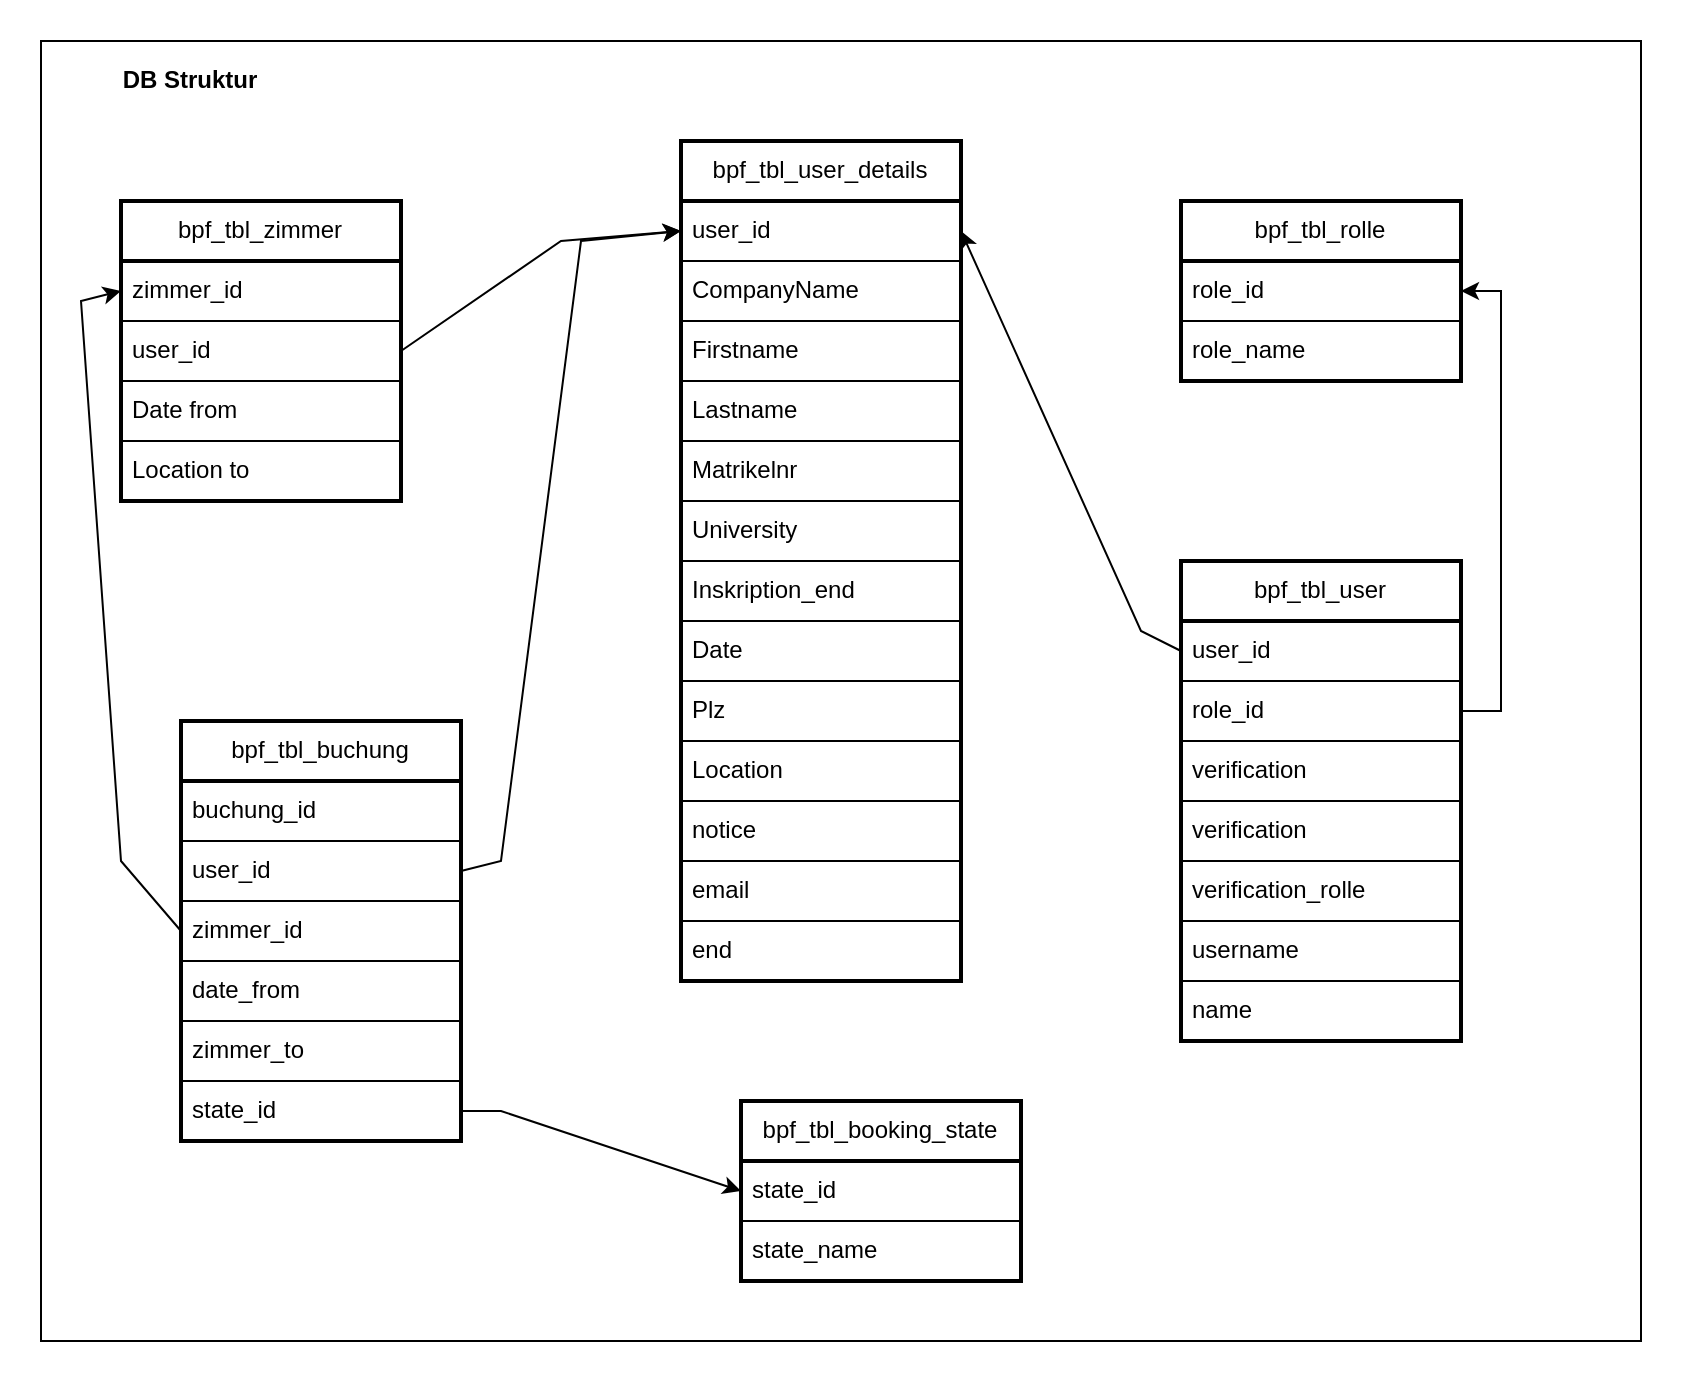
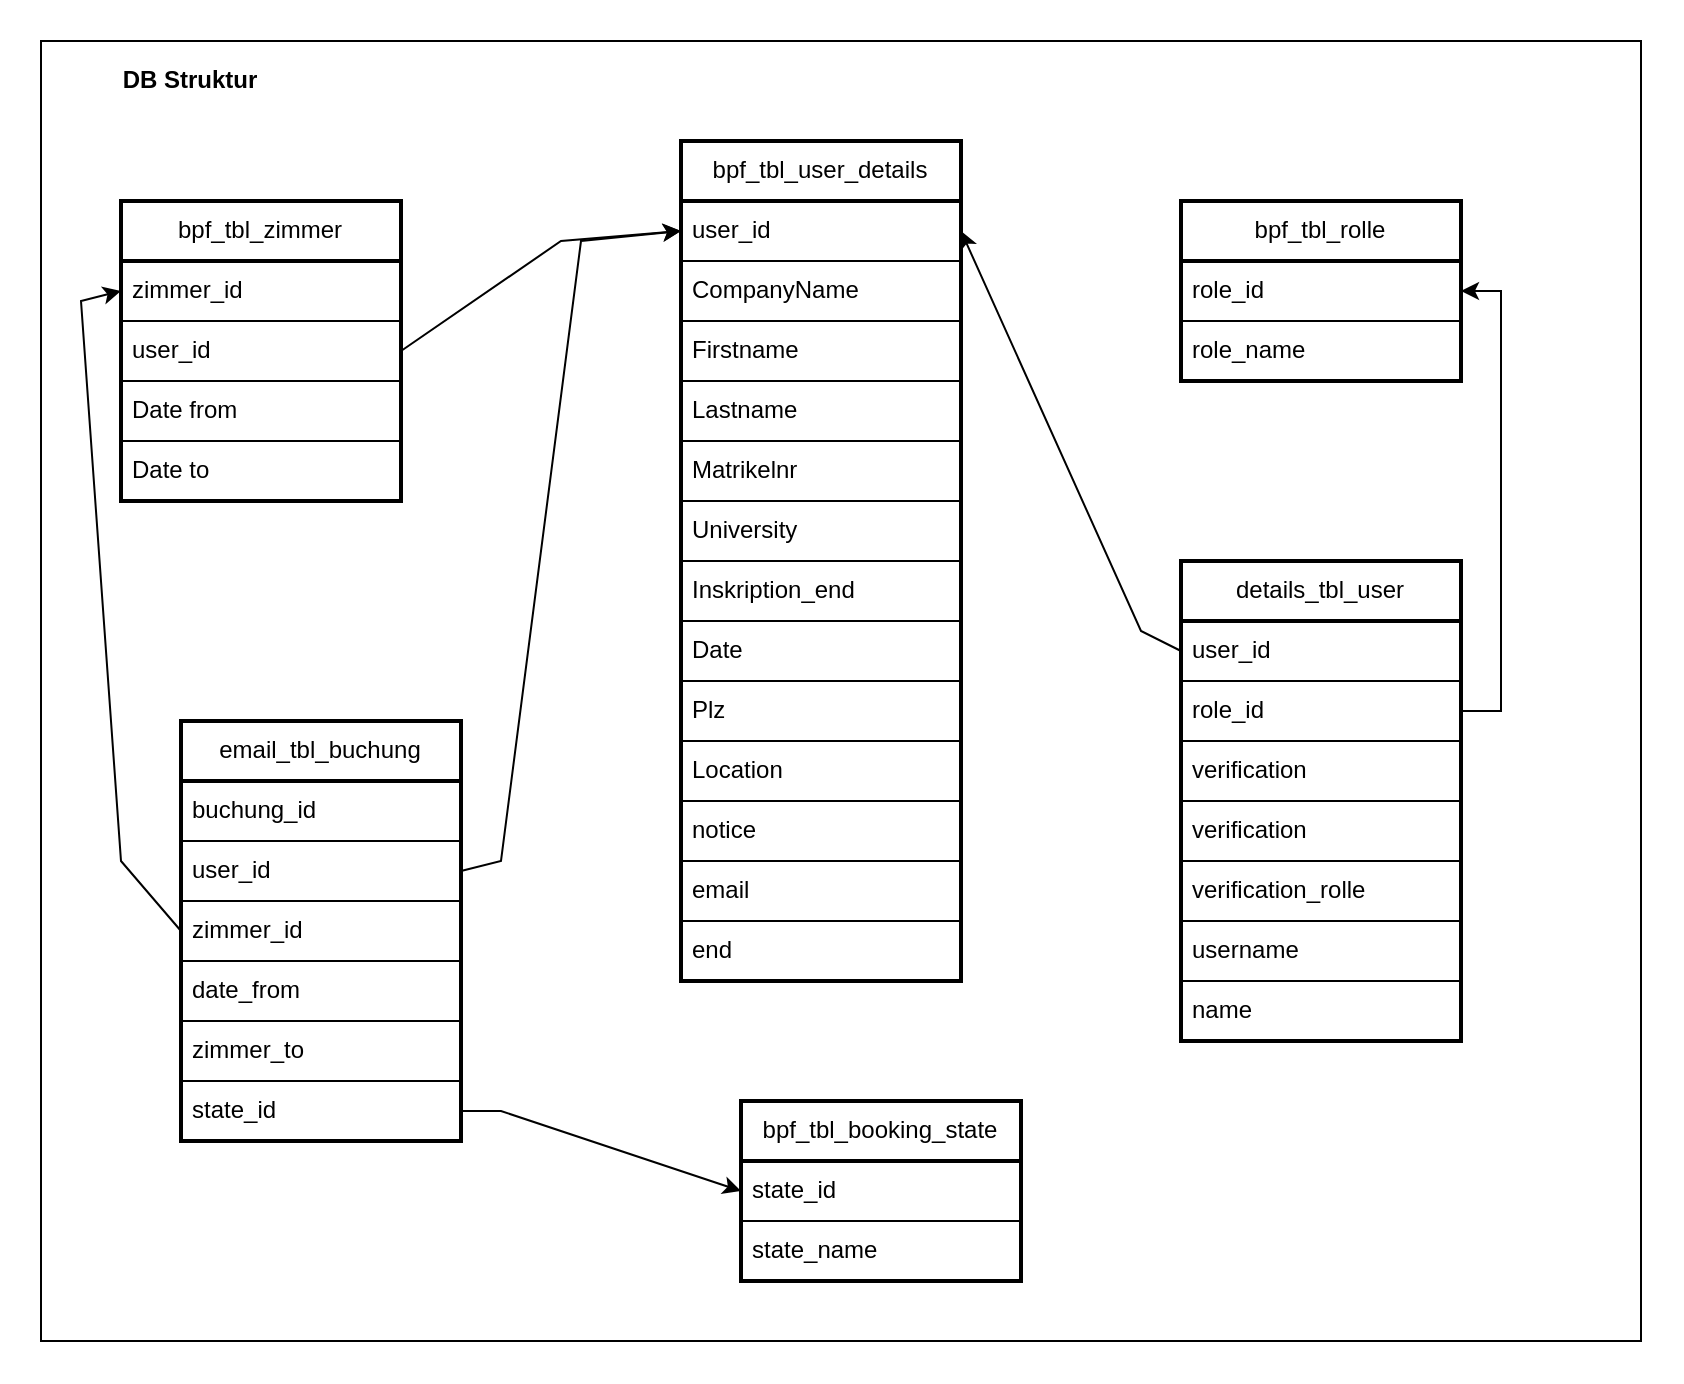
(201, 471) -> (177, 471)
(1321, 591) -> (1321, 591)
(321, 751) -> (321, 751)
